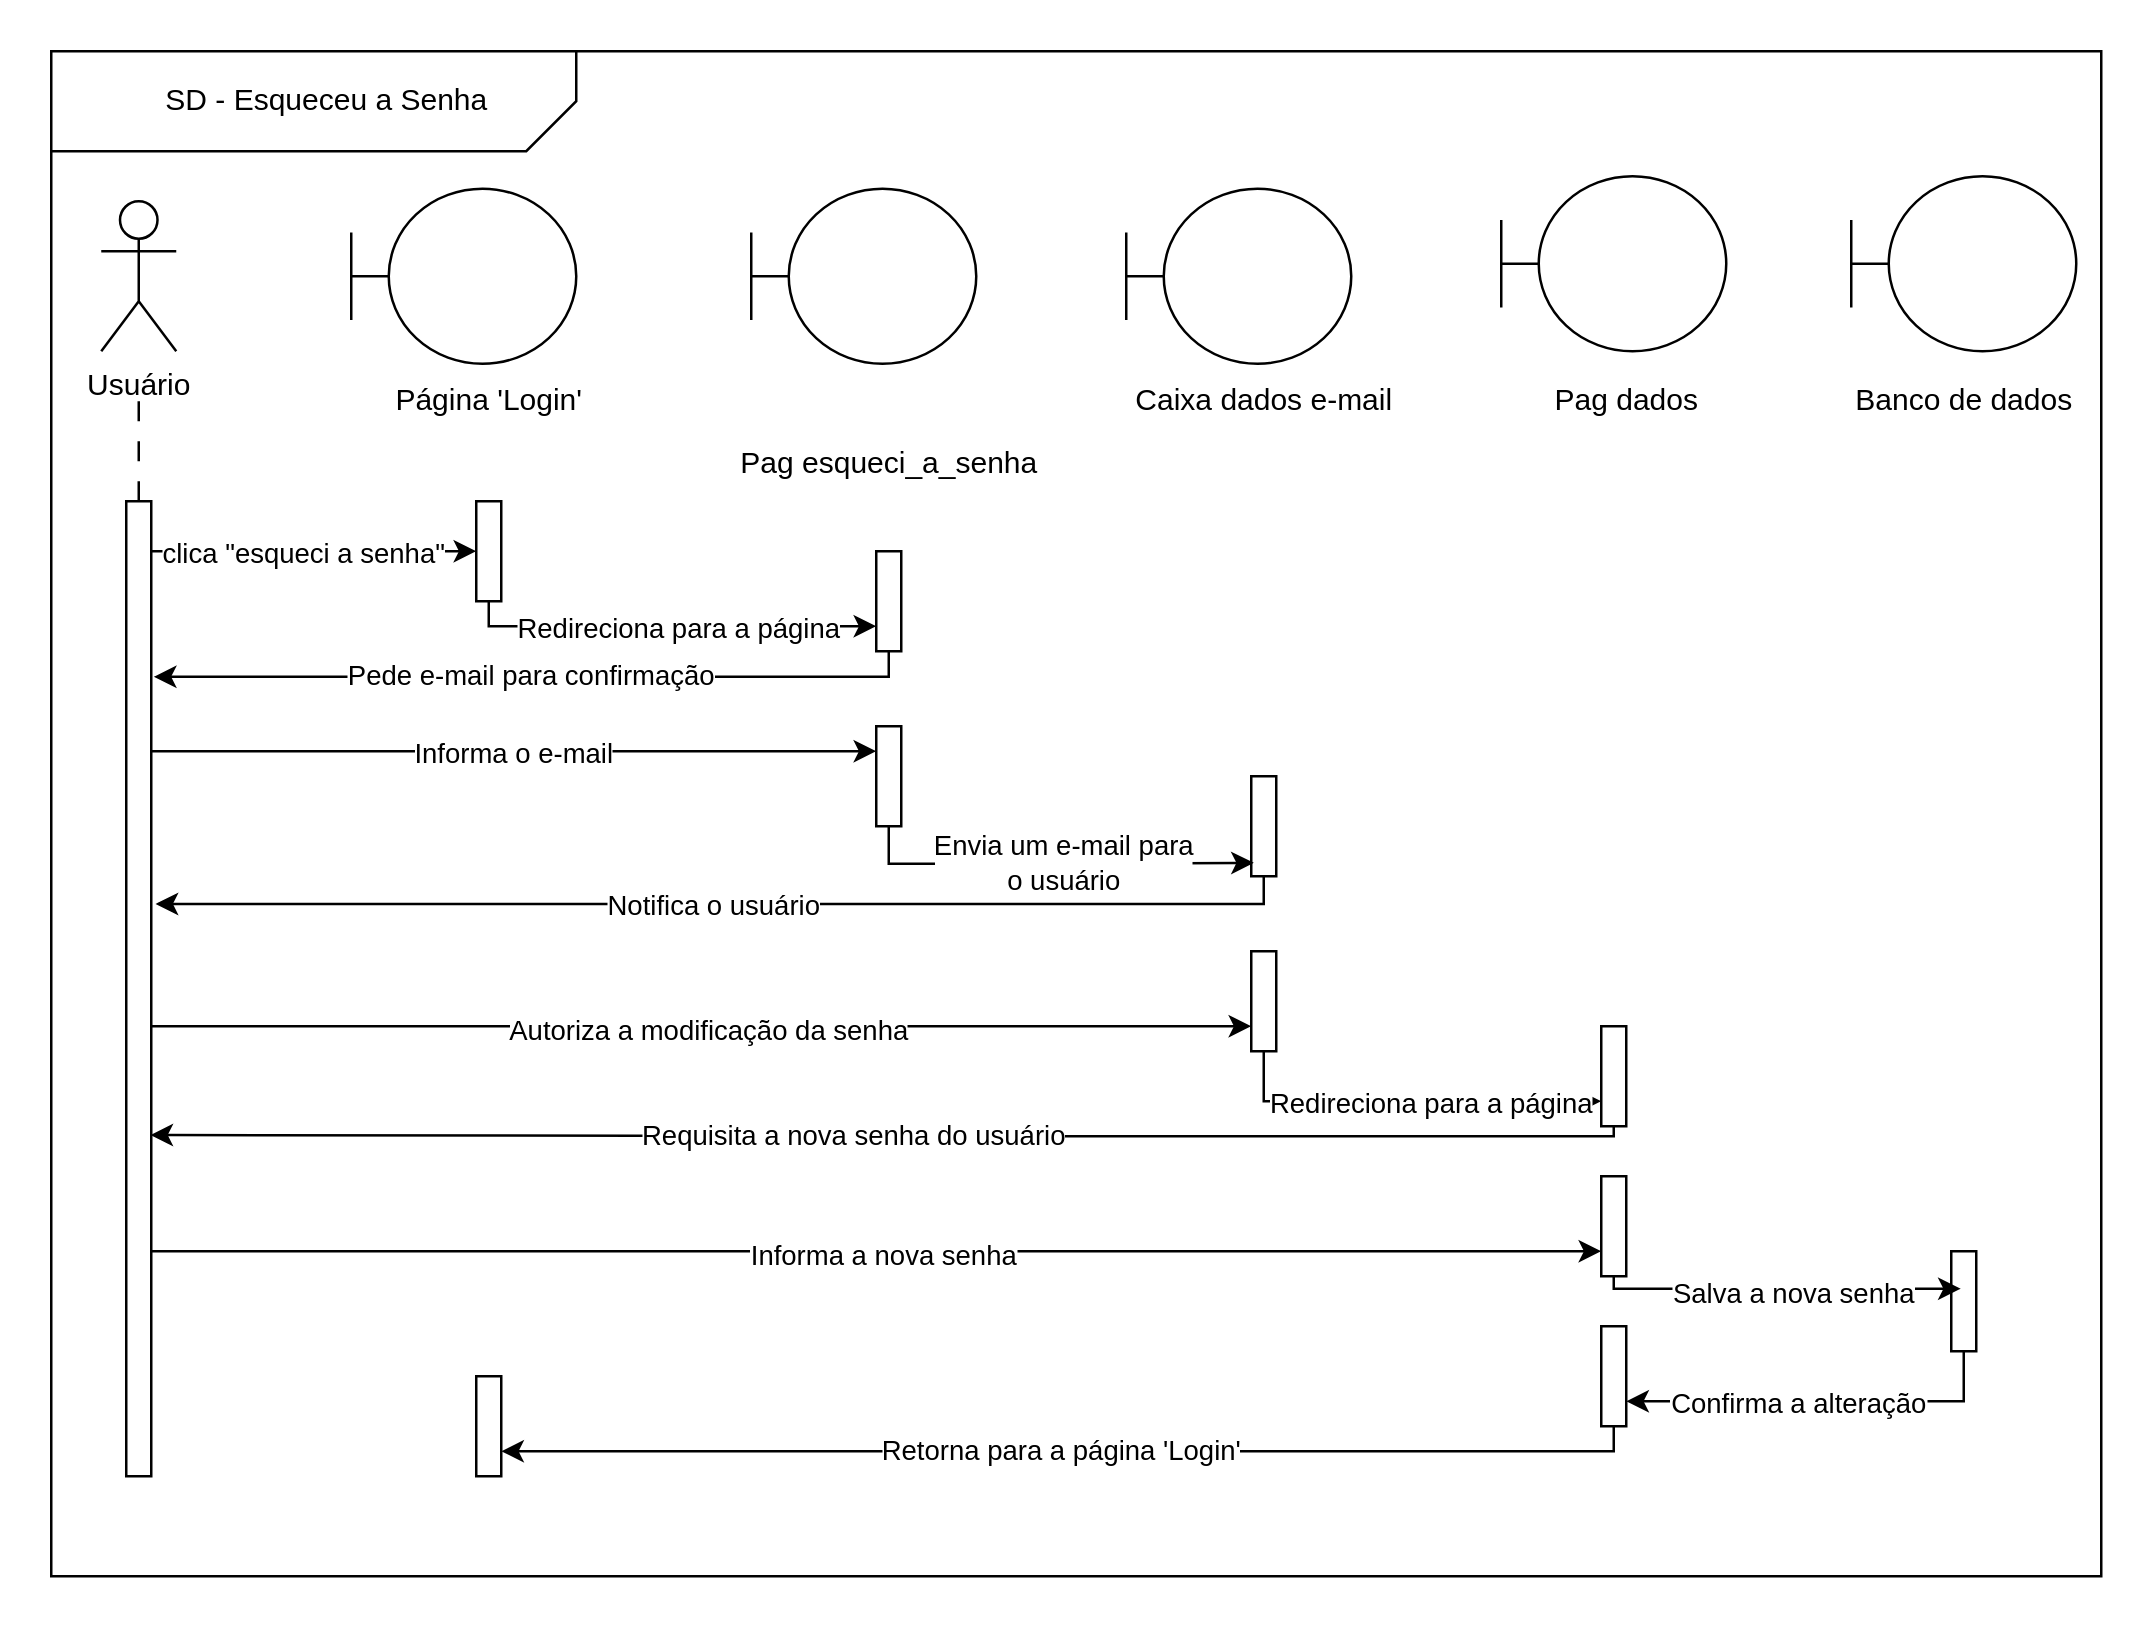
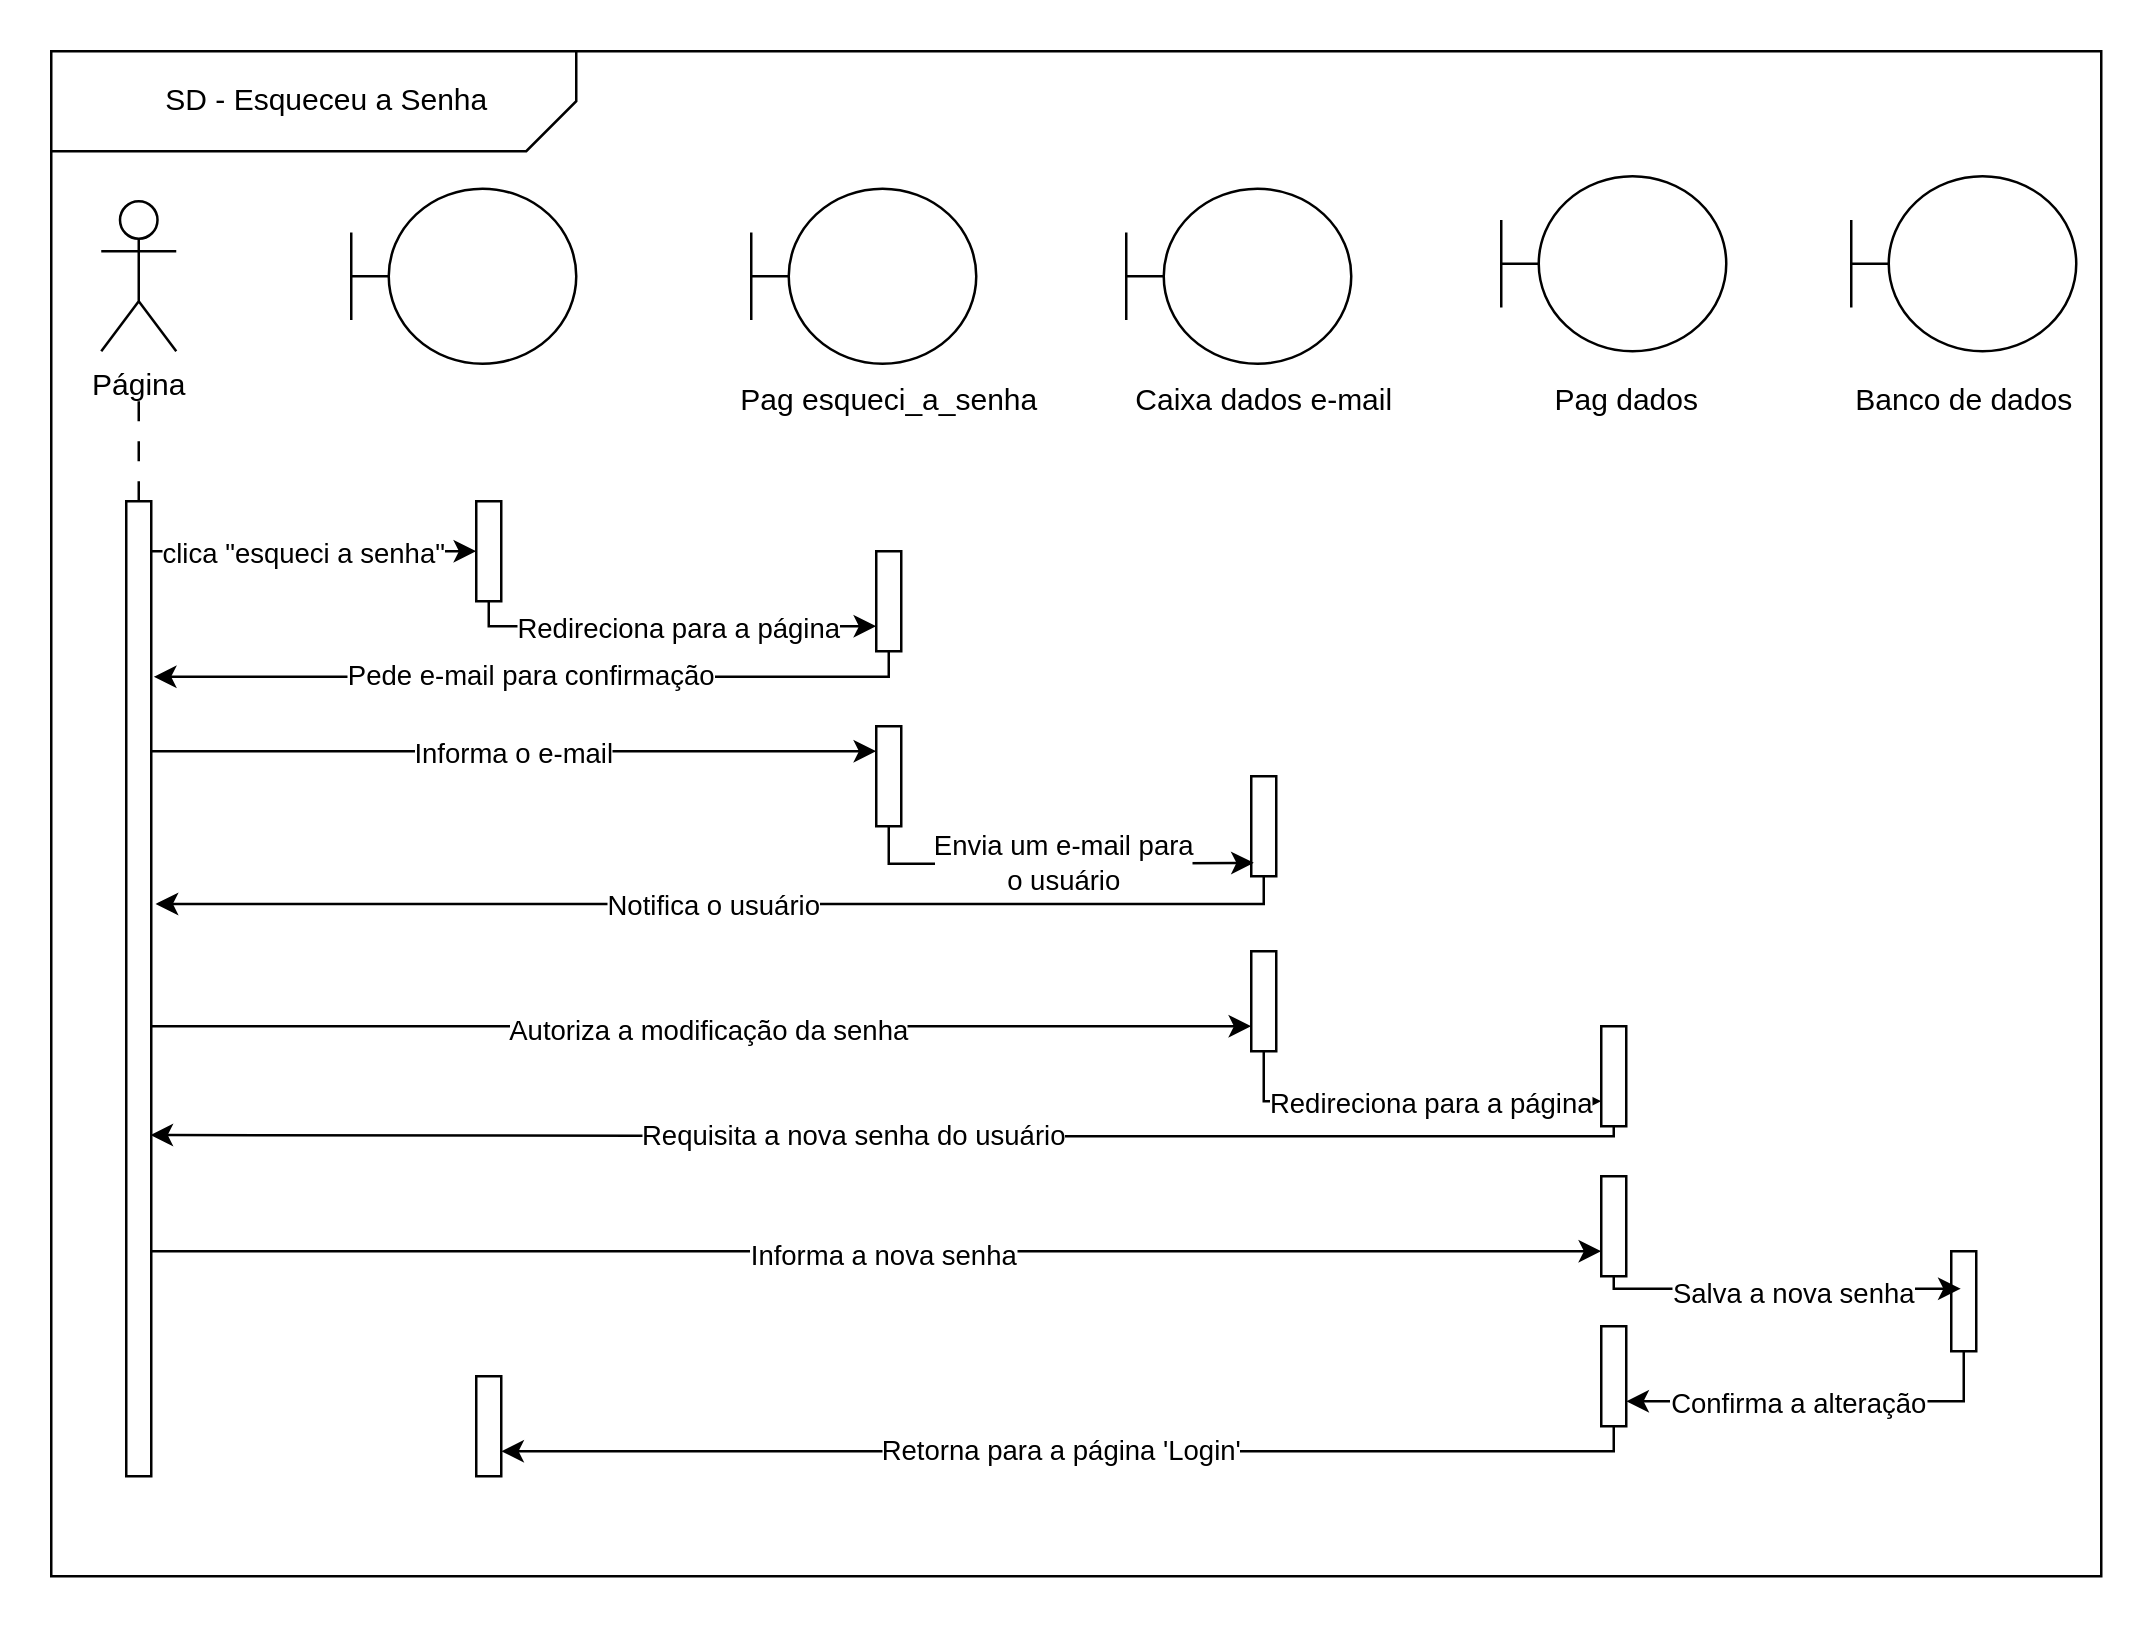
(140, 387) -> (140, 387)
(489, 401) -> none
(889, 464) -> (889, 401)
